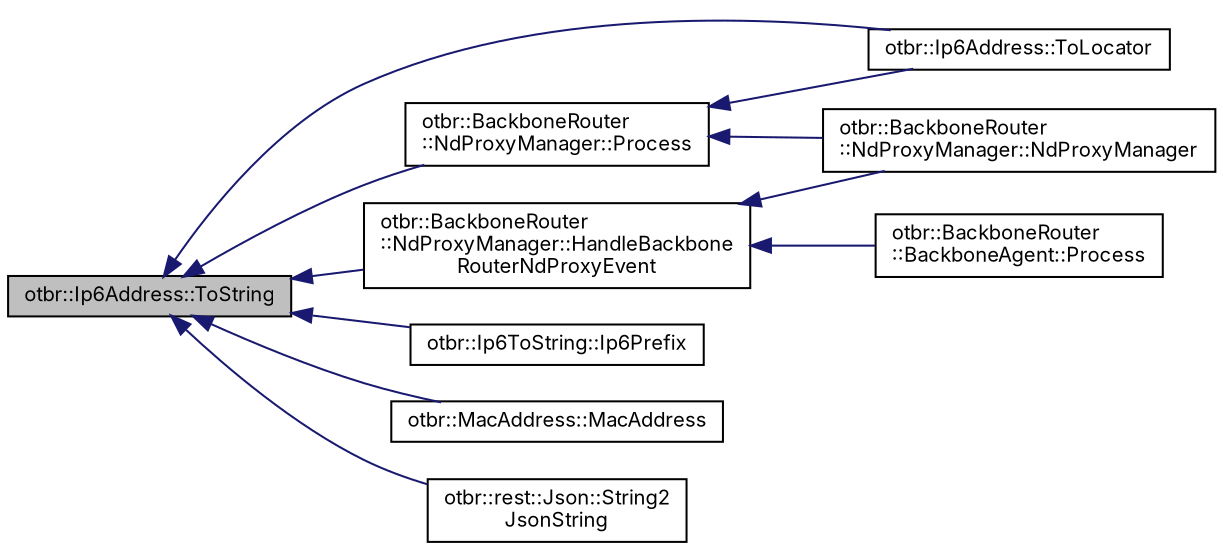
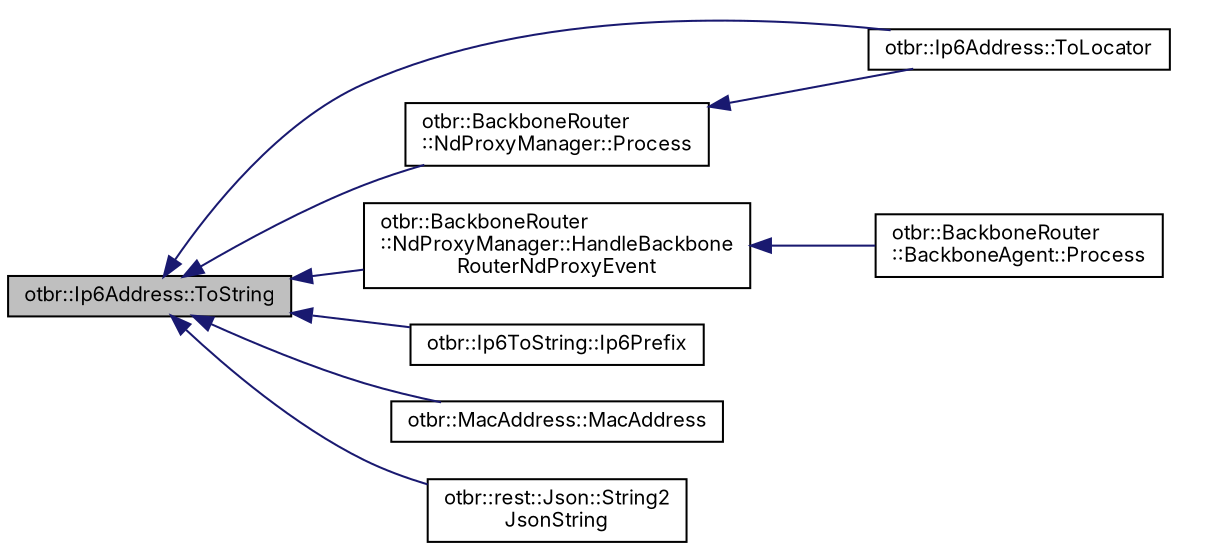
(1019, 140) -> none
